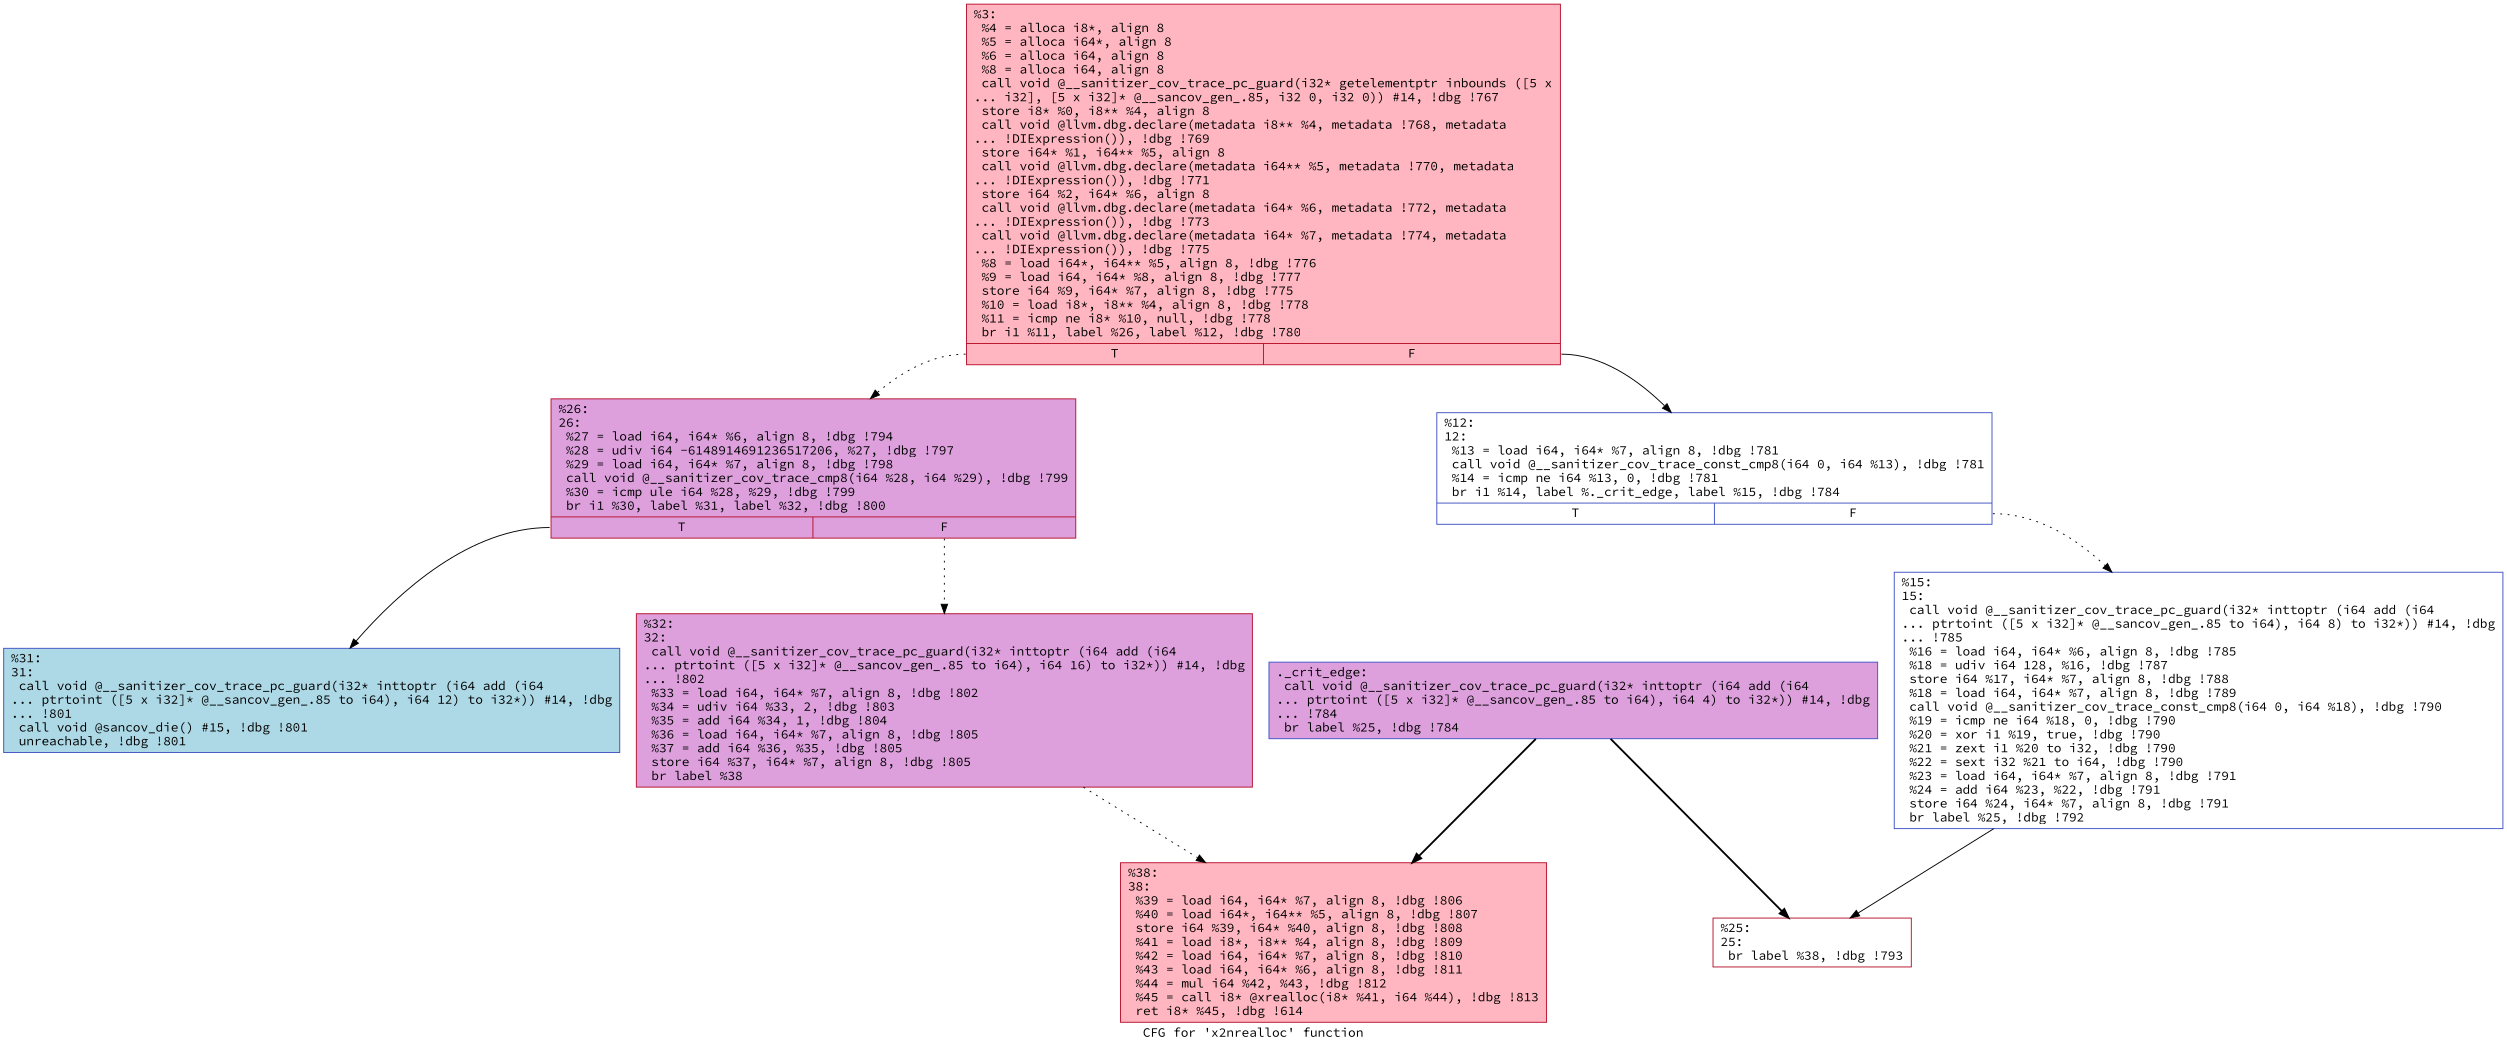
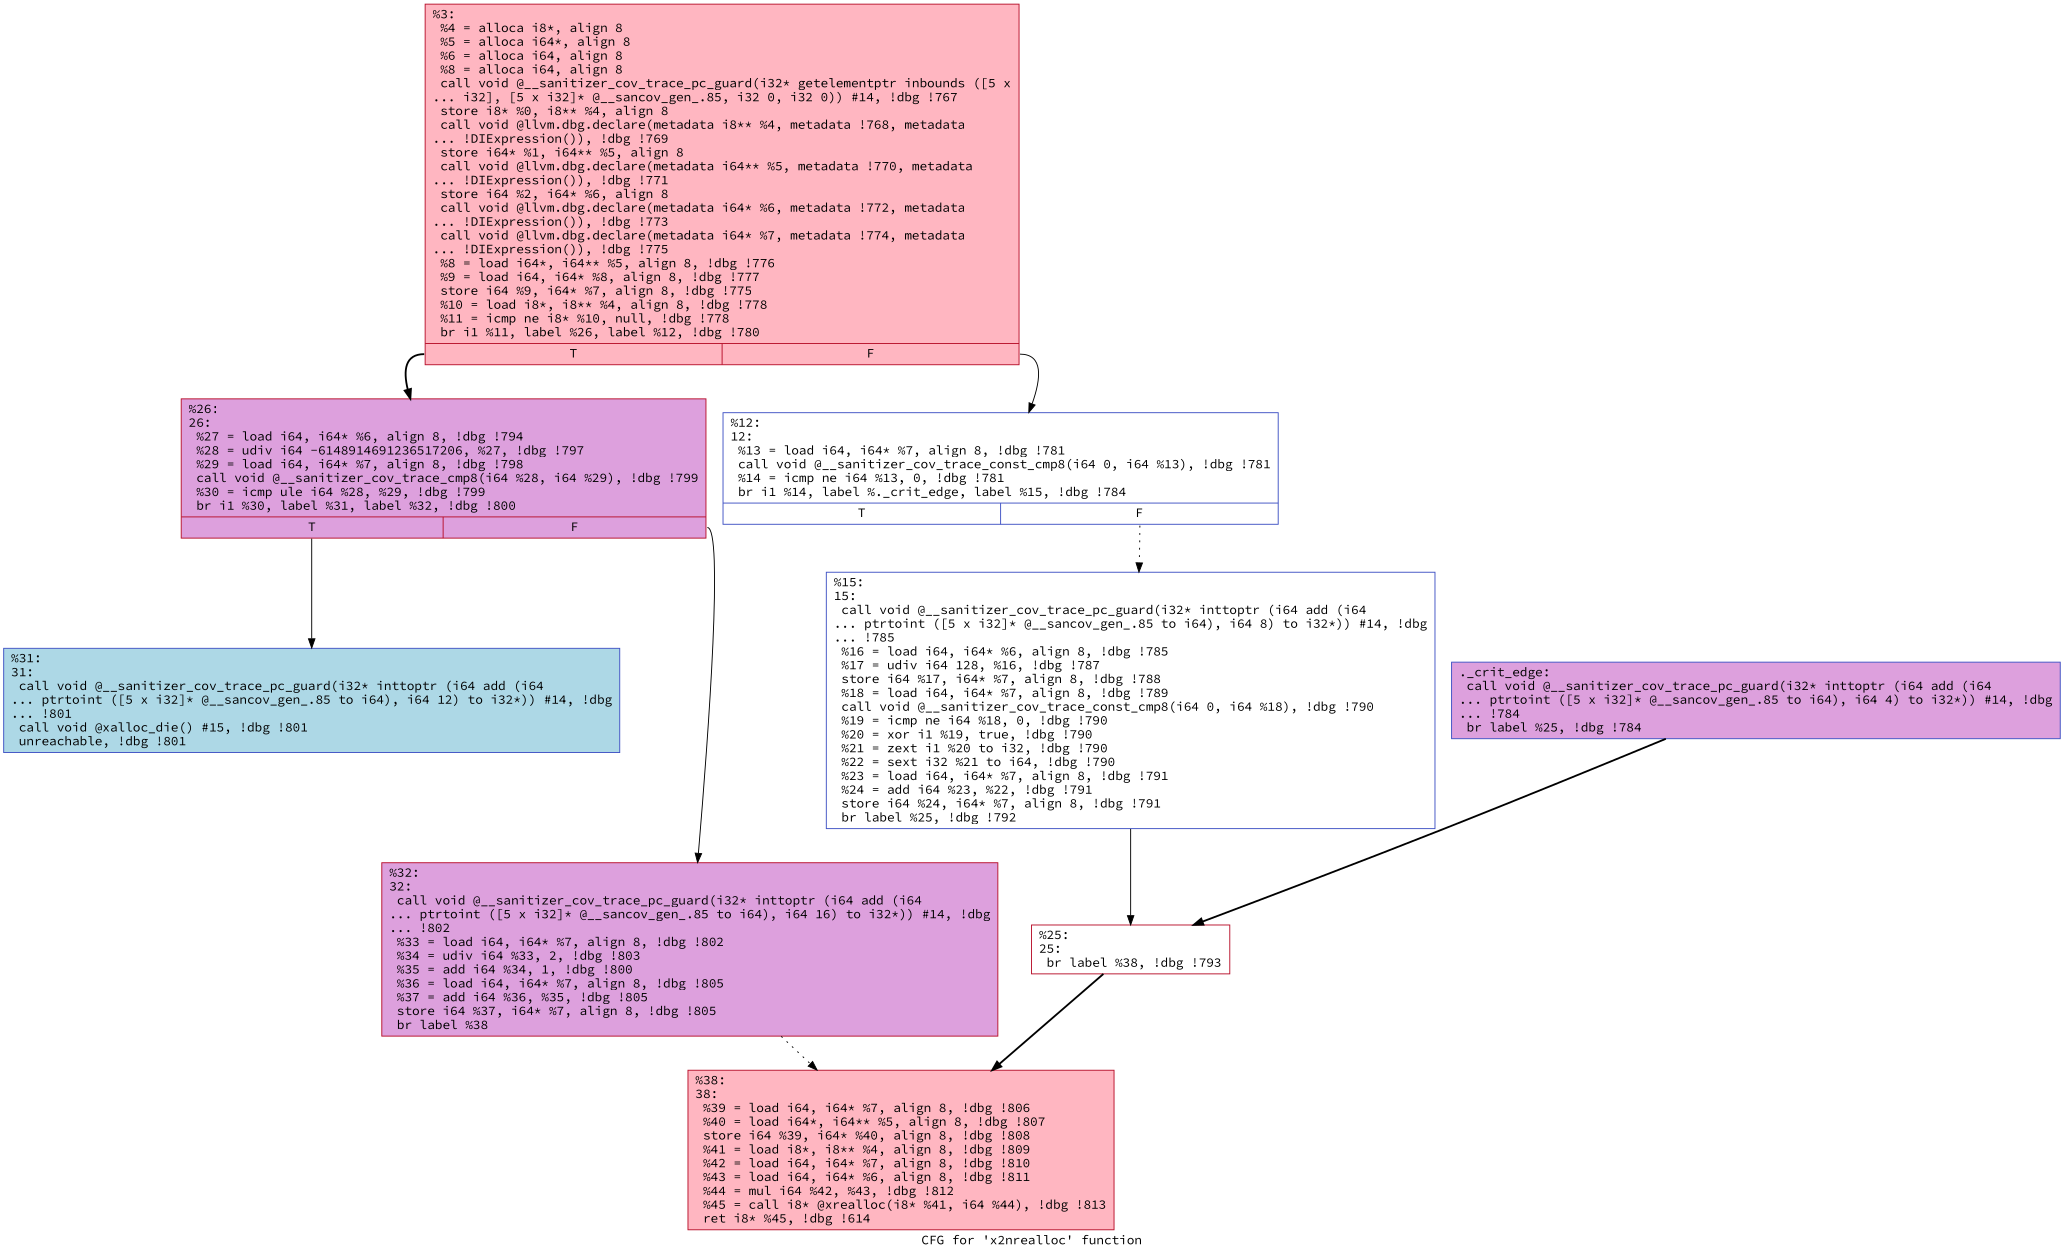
(918, 365) -> (407, 366)
(944, 571) -> (710, 690)
(2035, 665) -> (967, 665)
(766, 721) -> (511, 970)
(160, 728) -> (160, 728)
(1477, 797) -> (1051, 1019)
